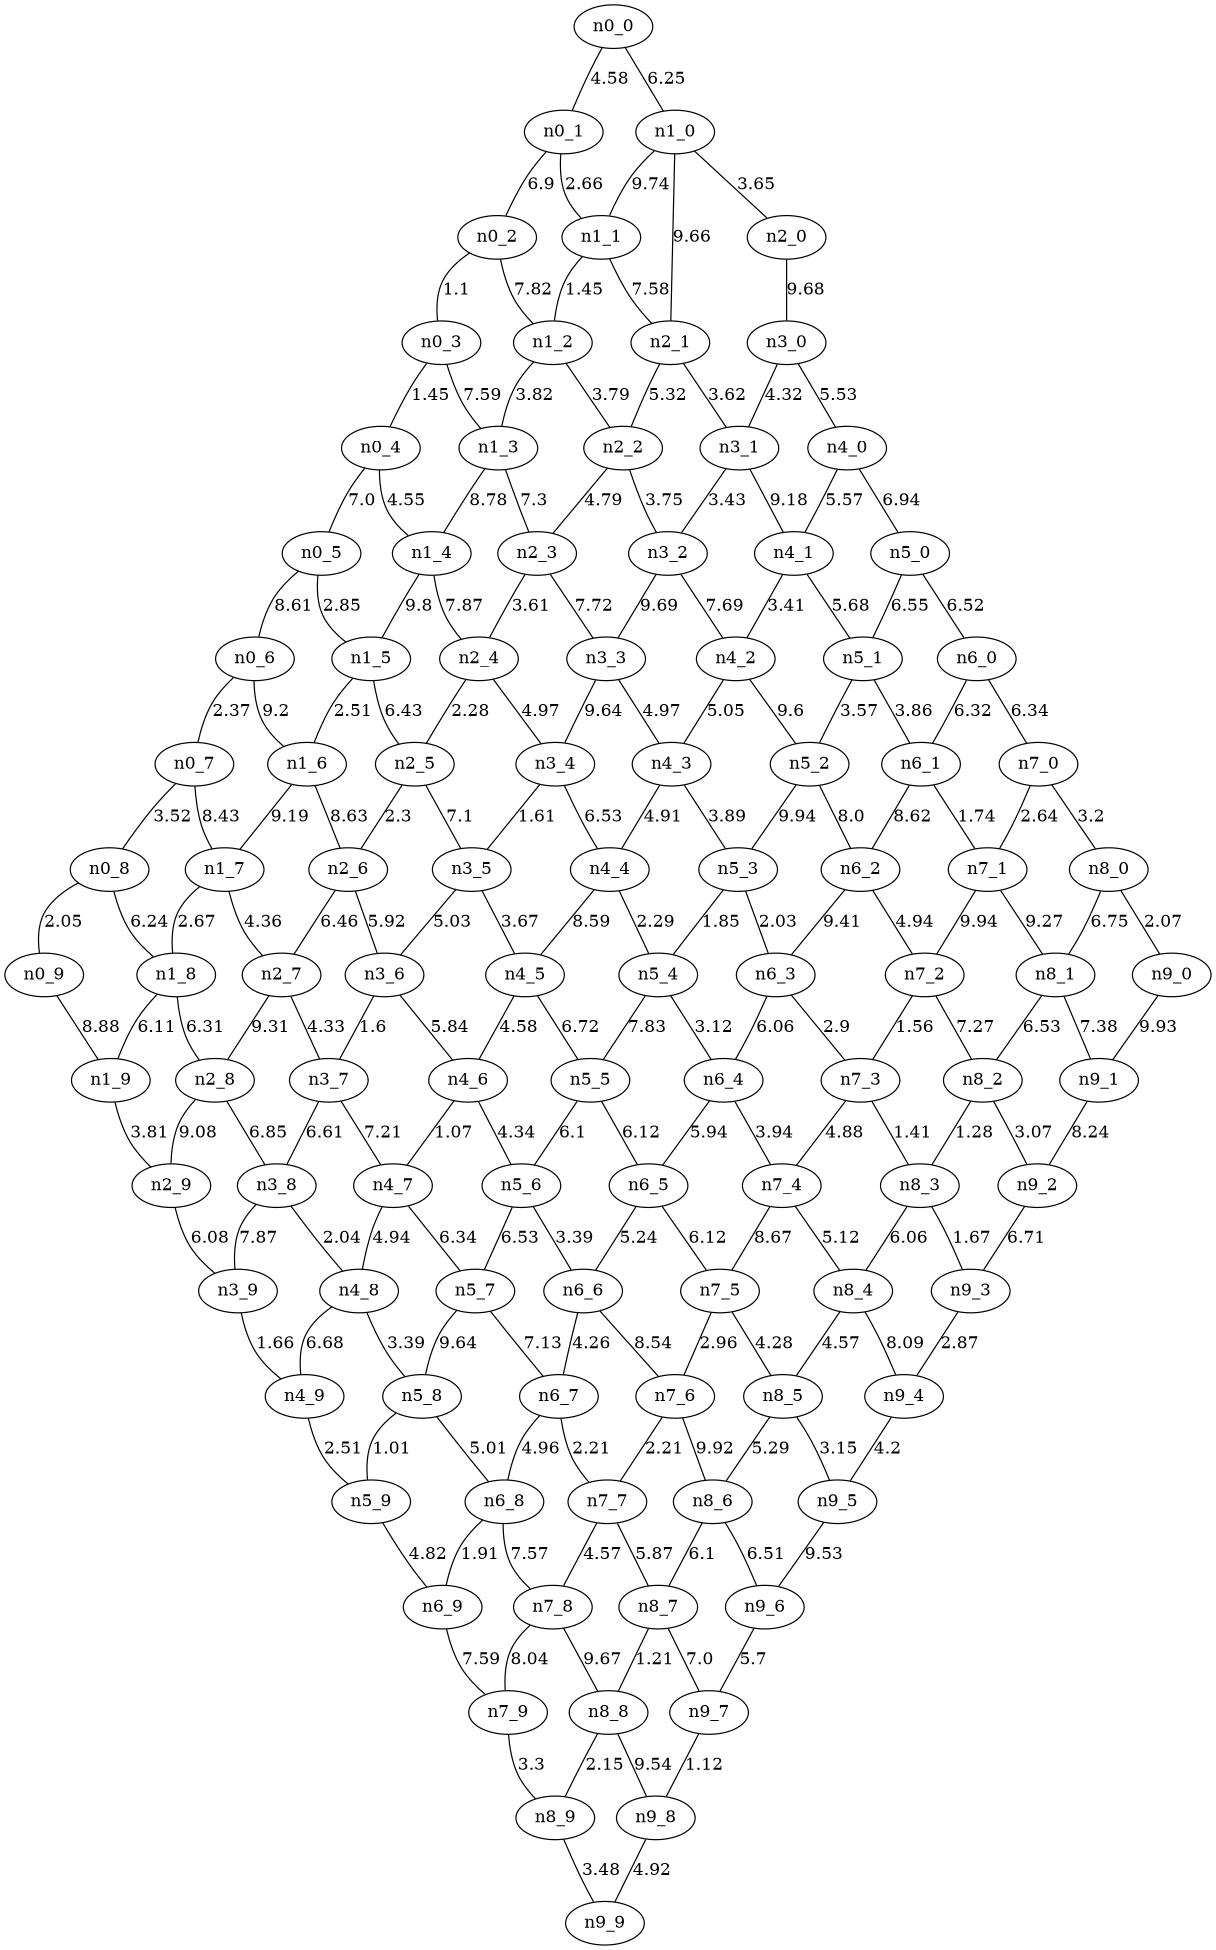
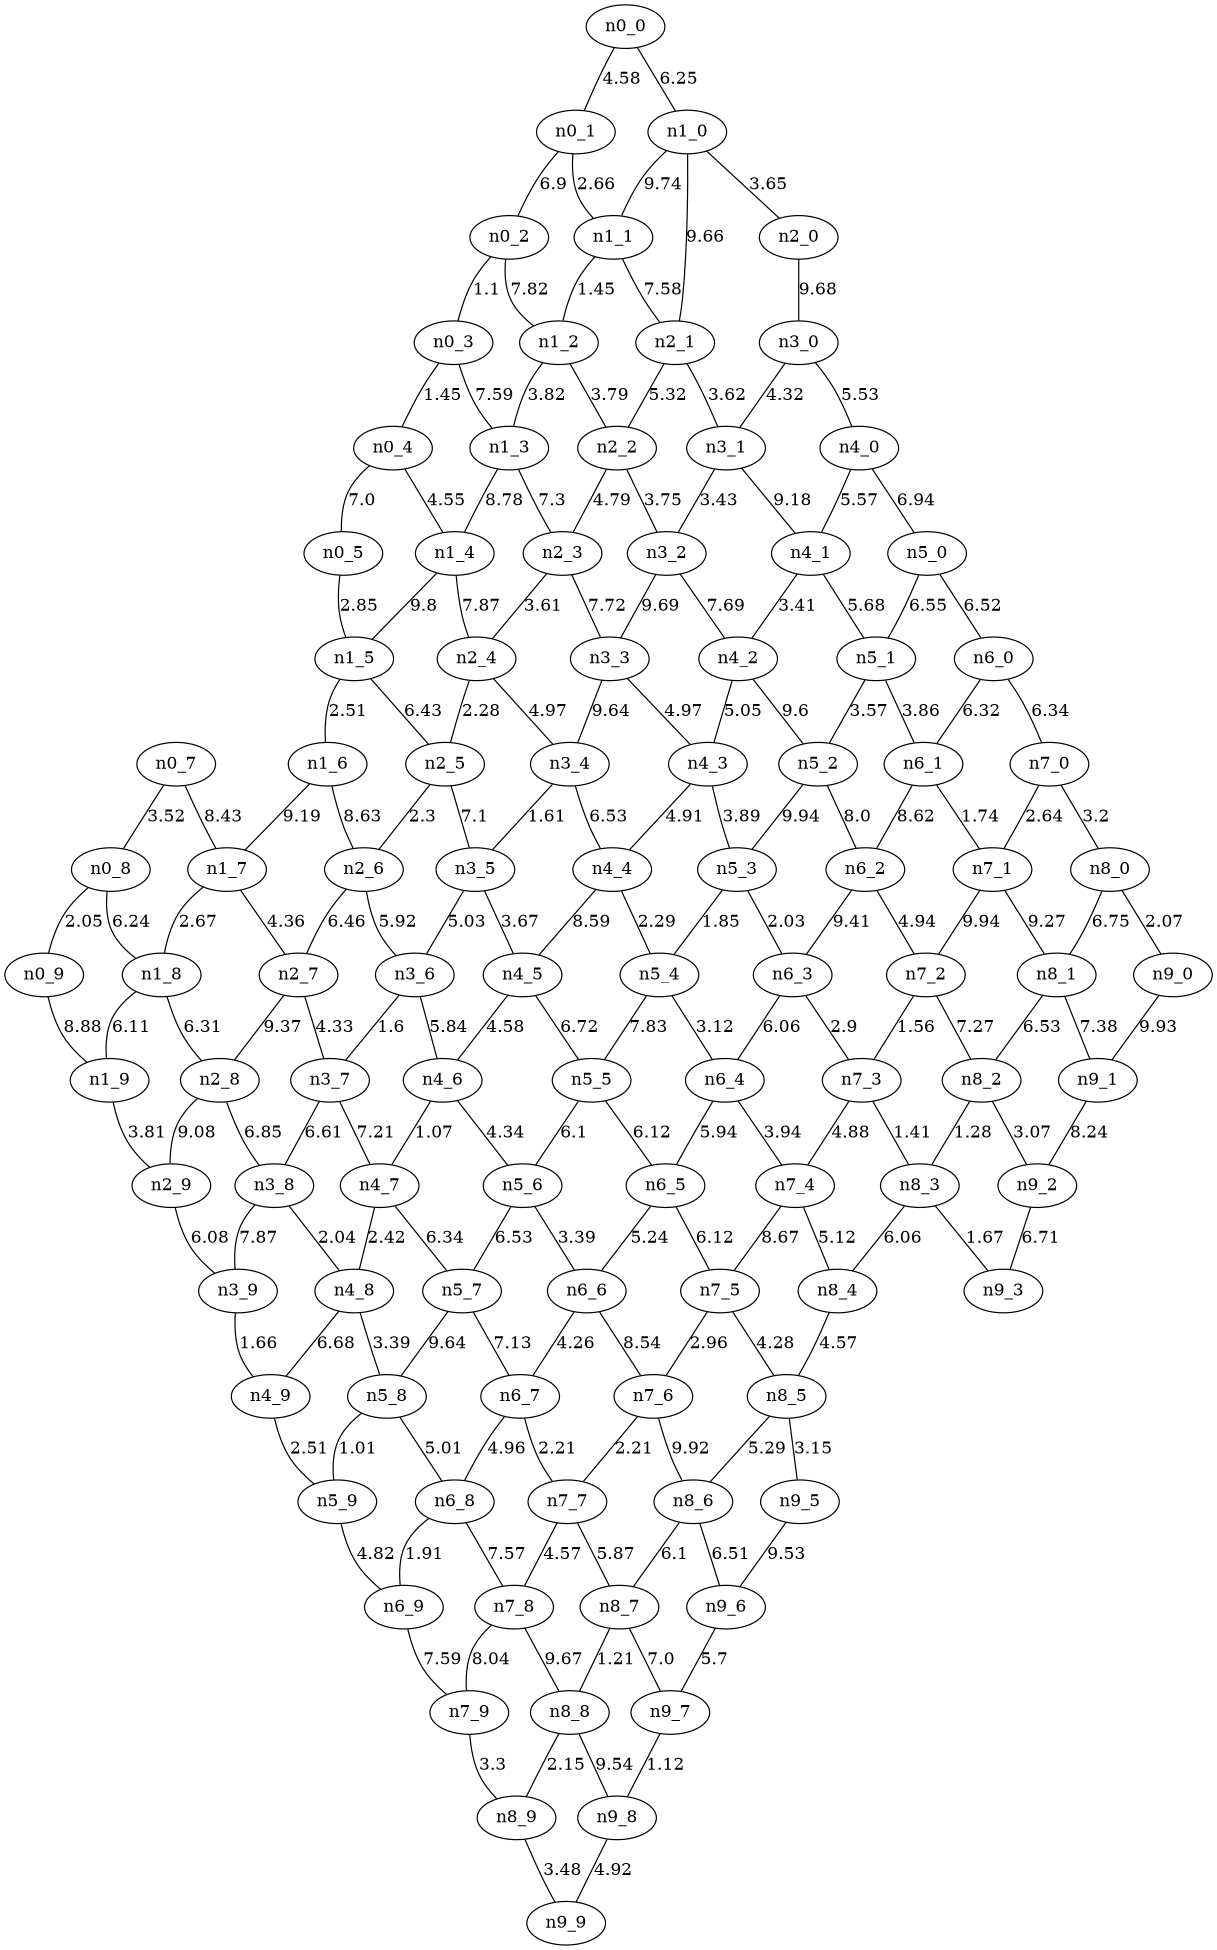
(255, 659) -> none
(271, 1028) -> (283, 1028)
(392, 1238) -> (387, 1238)
(904, 1396) -> none
